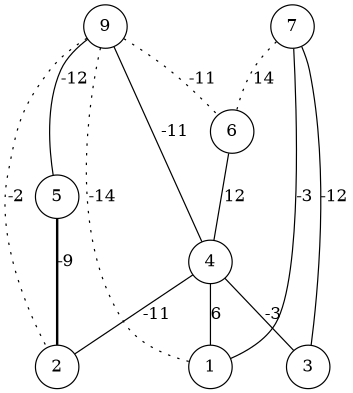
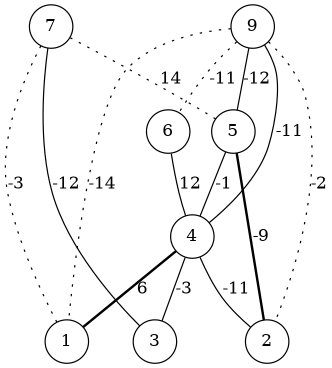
(251, 73) -> (143, 77)
none -> (213, 184)
(295, 216) -> (7, 186)
(210, 314) -> (130, 289)
